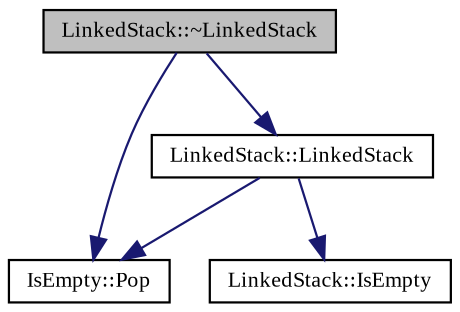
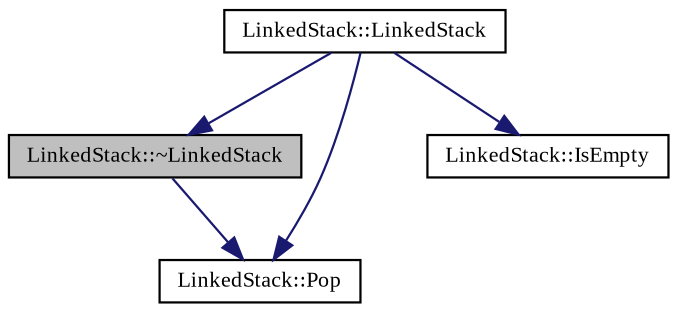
(234, 85) -> (270, 88)
(89, 281) -> (260, 281)
